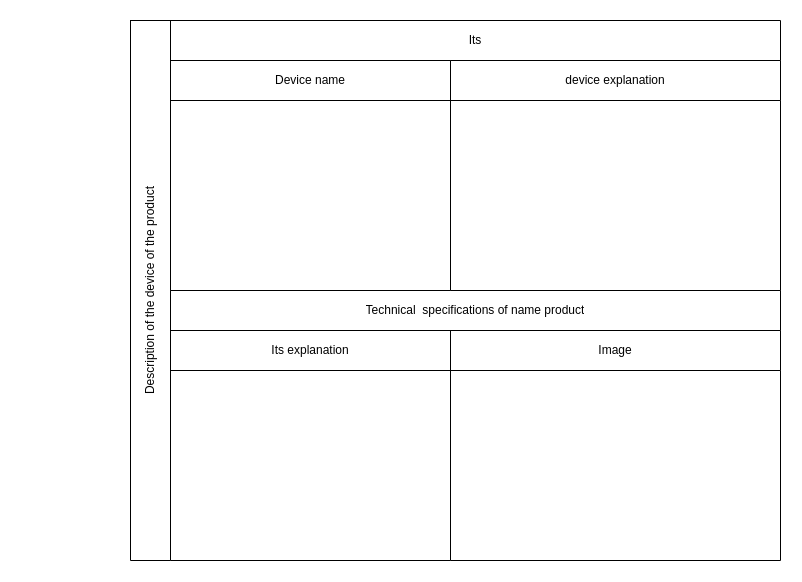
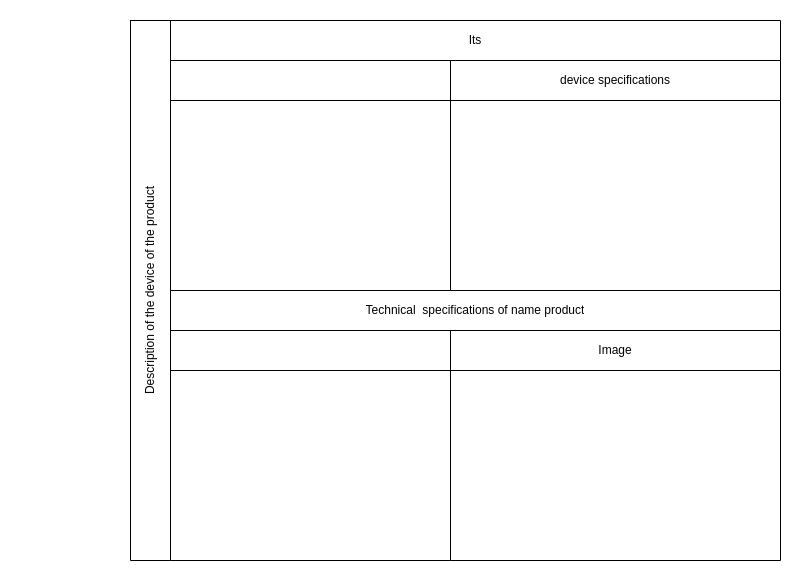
(311, 81) -> none
(616, 81) -> (616, 81)
(311, 351) -> none
